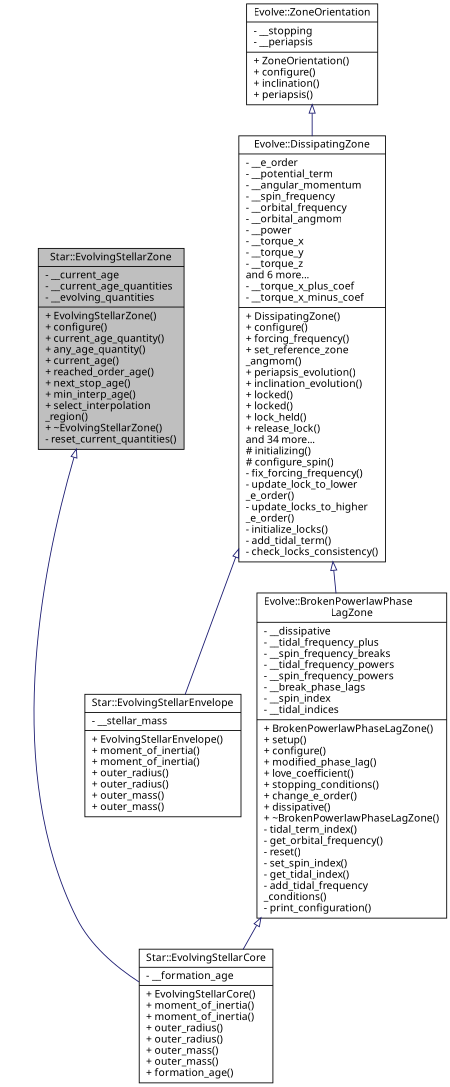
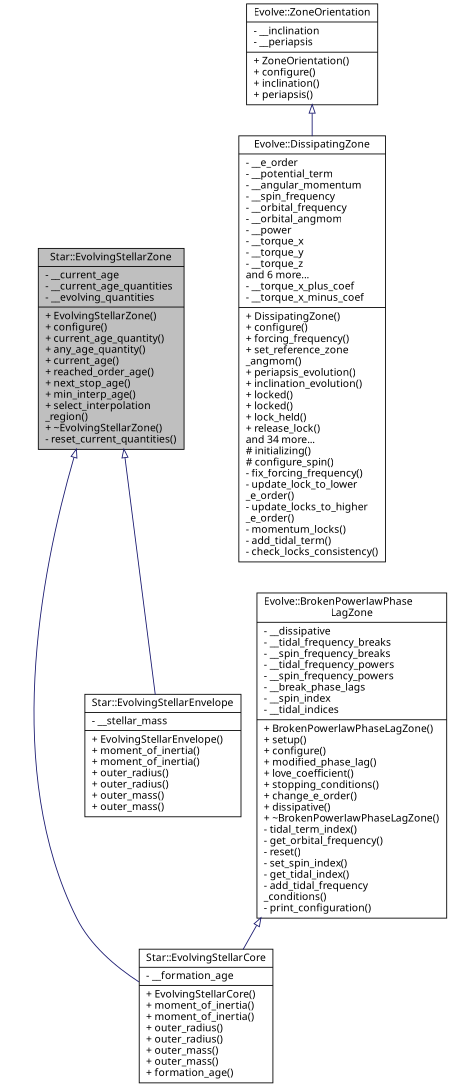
(283, 31) -> (287, 31)
(287, 530) -> (296, 530)
(335, 582) -> none
(210, 626) -> (140, 576)
(322, 643) -> (328, 643)
